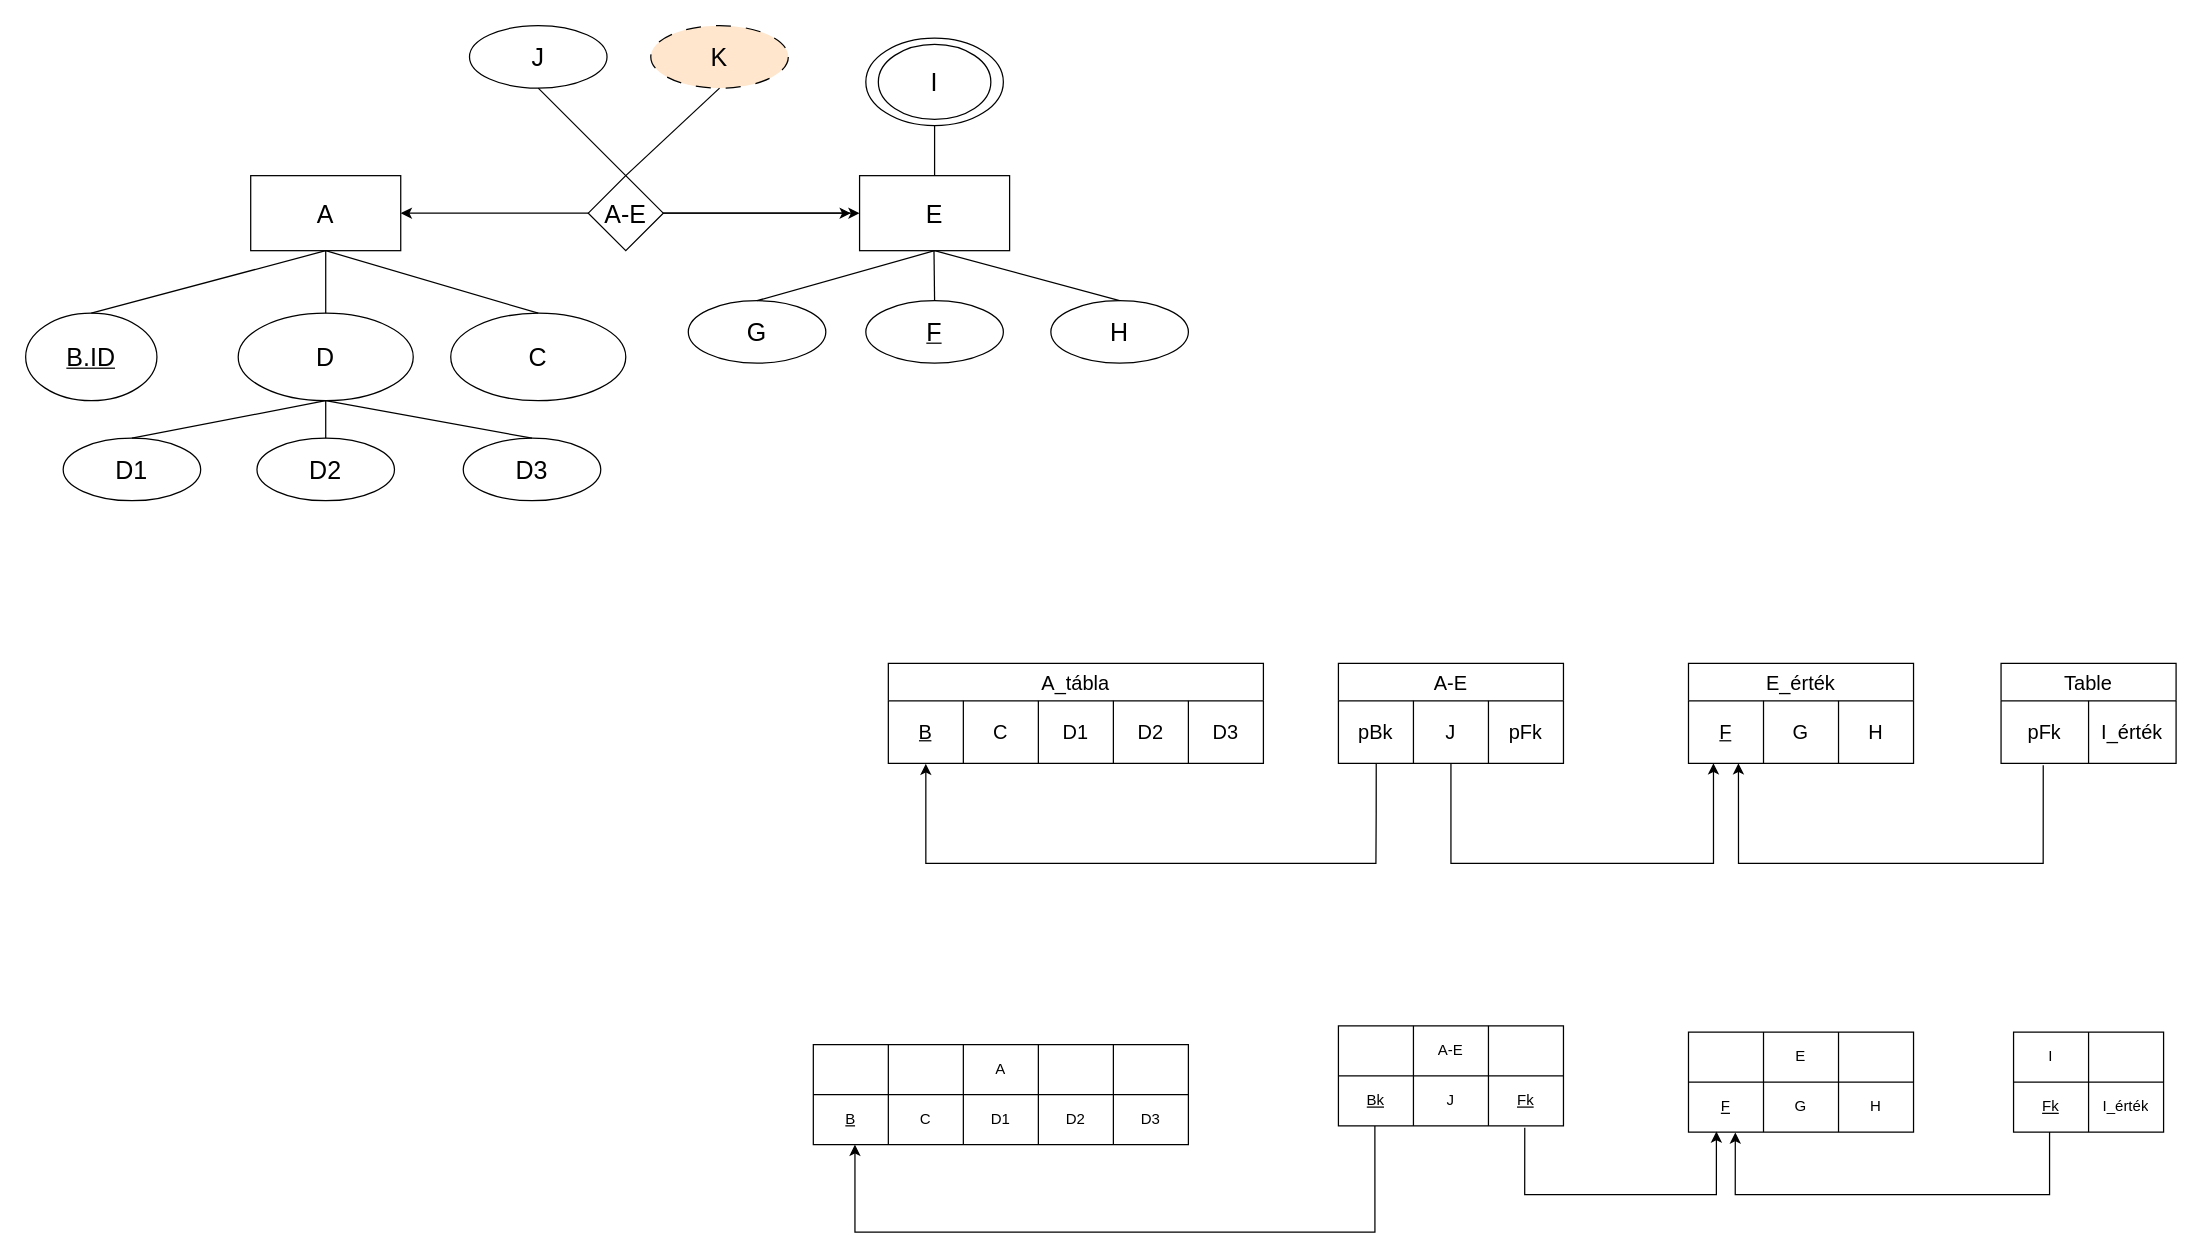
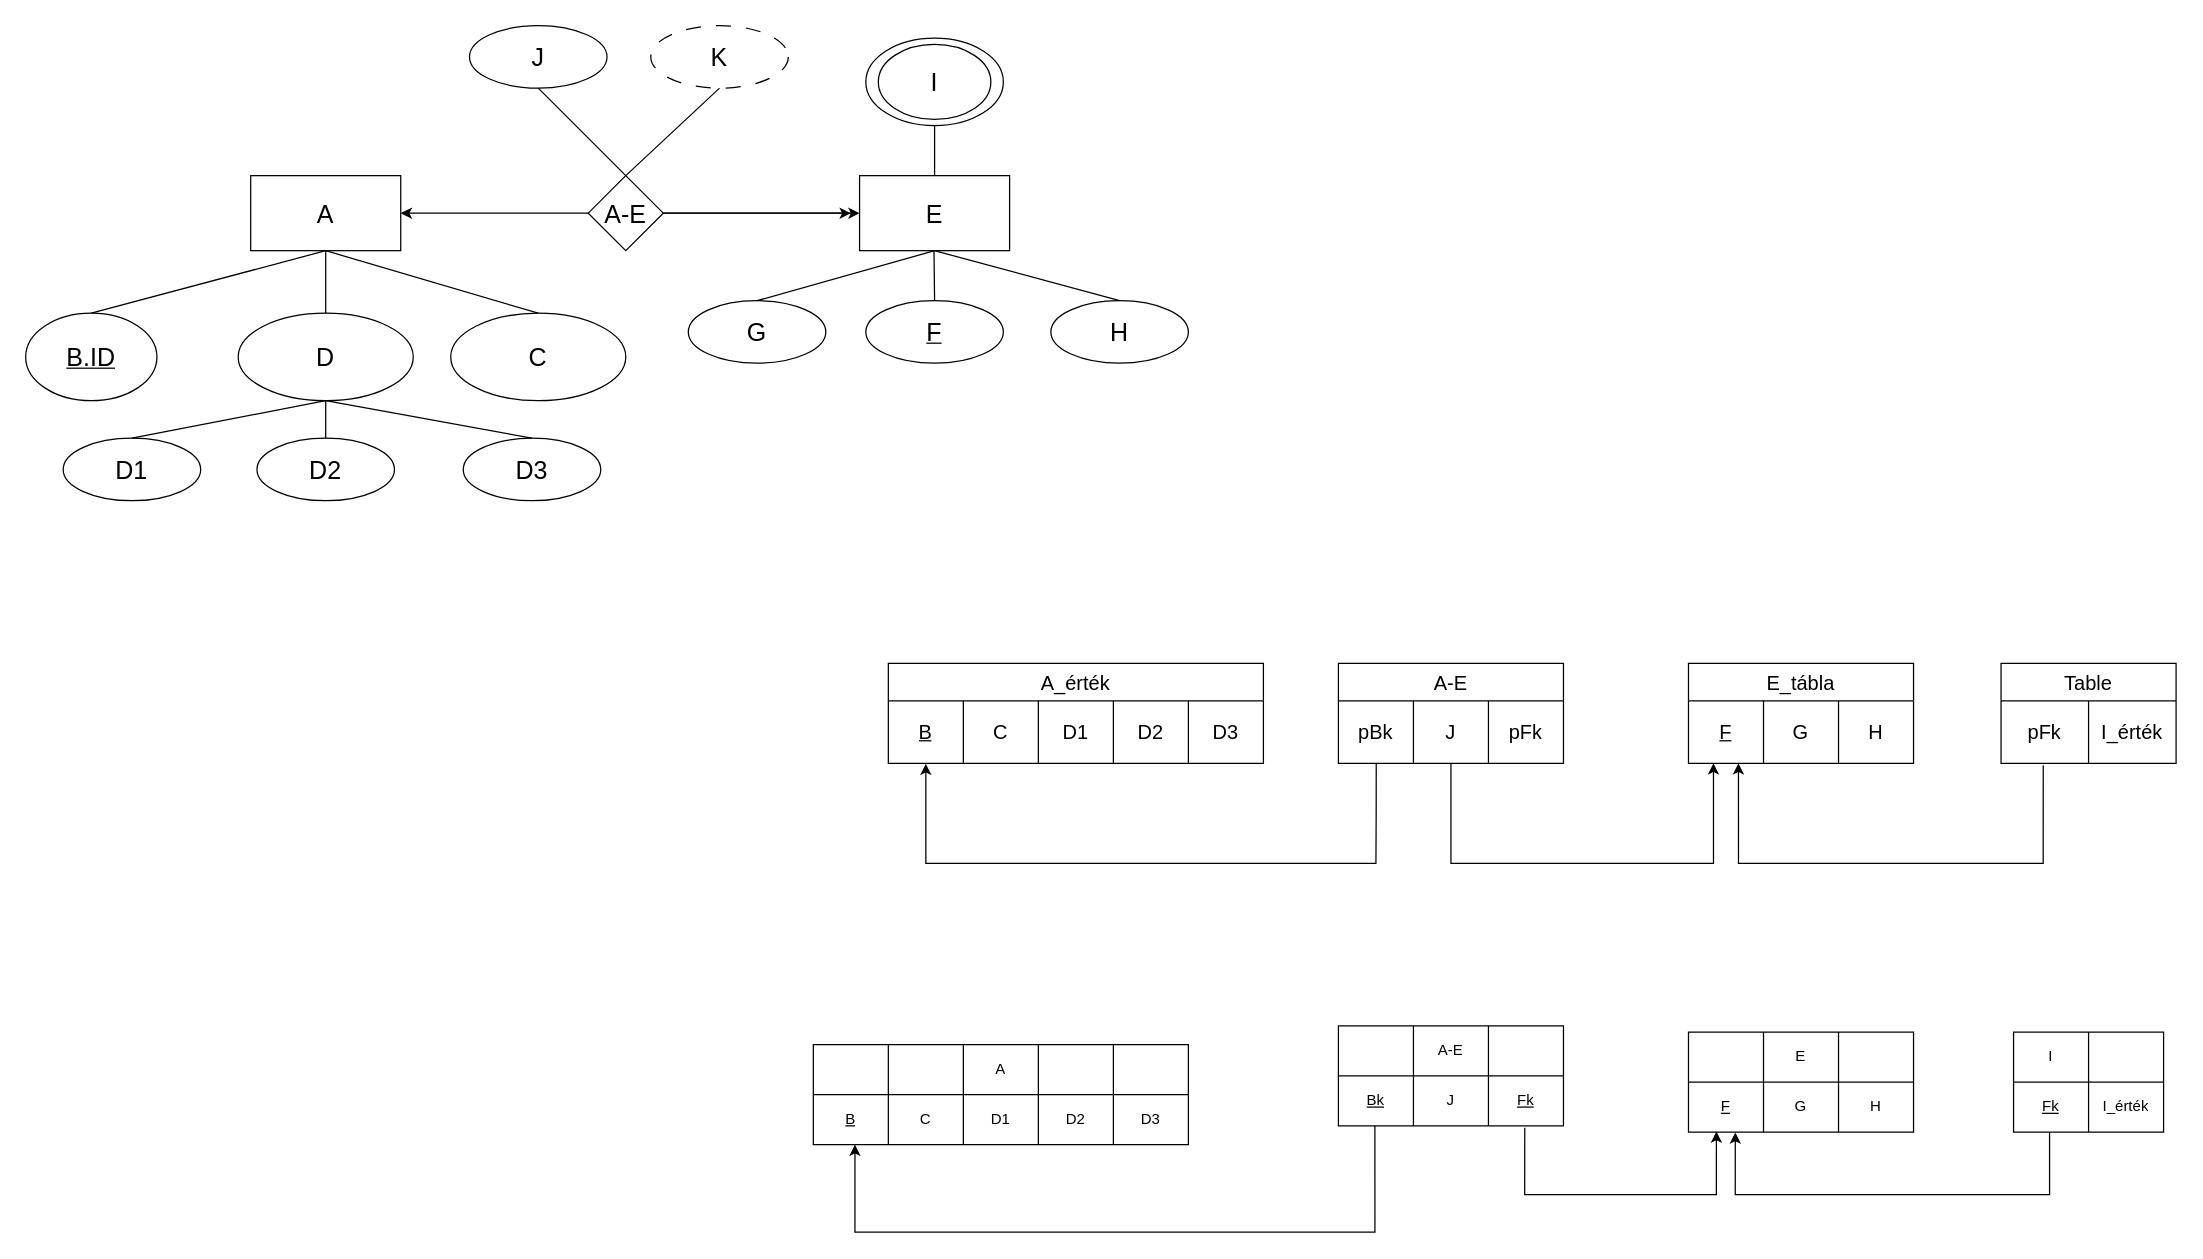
(719, 57) -> (719, 57)
(1075, 683) -> (1075, 683)
(1800, 683) -> (1800, 683)
